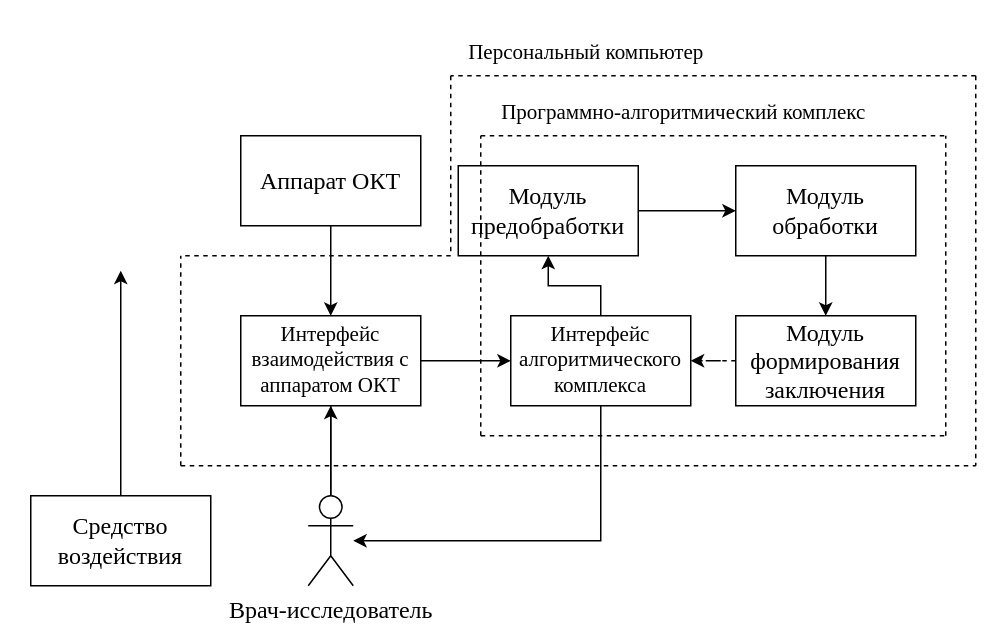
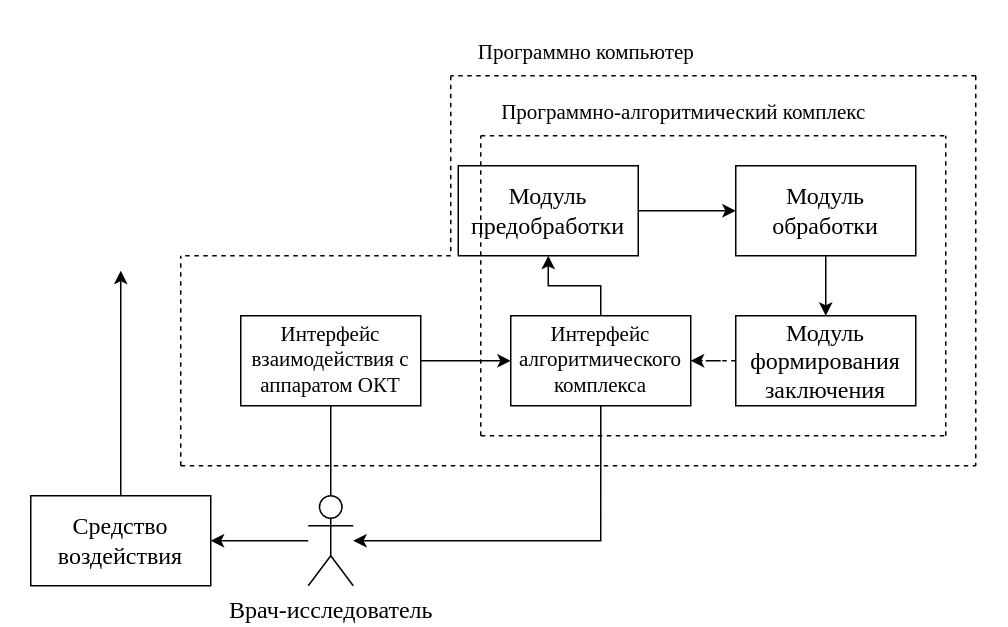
(587, 53) -> (587, 53)
(331, 181) -> none
(331, 266) -> none
(331, 496) -> (265, 541)
